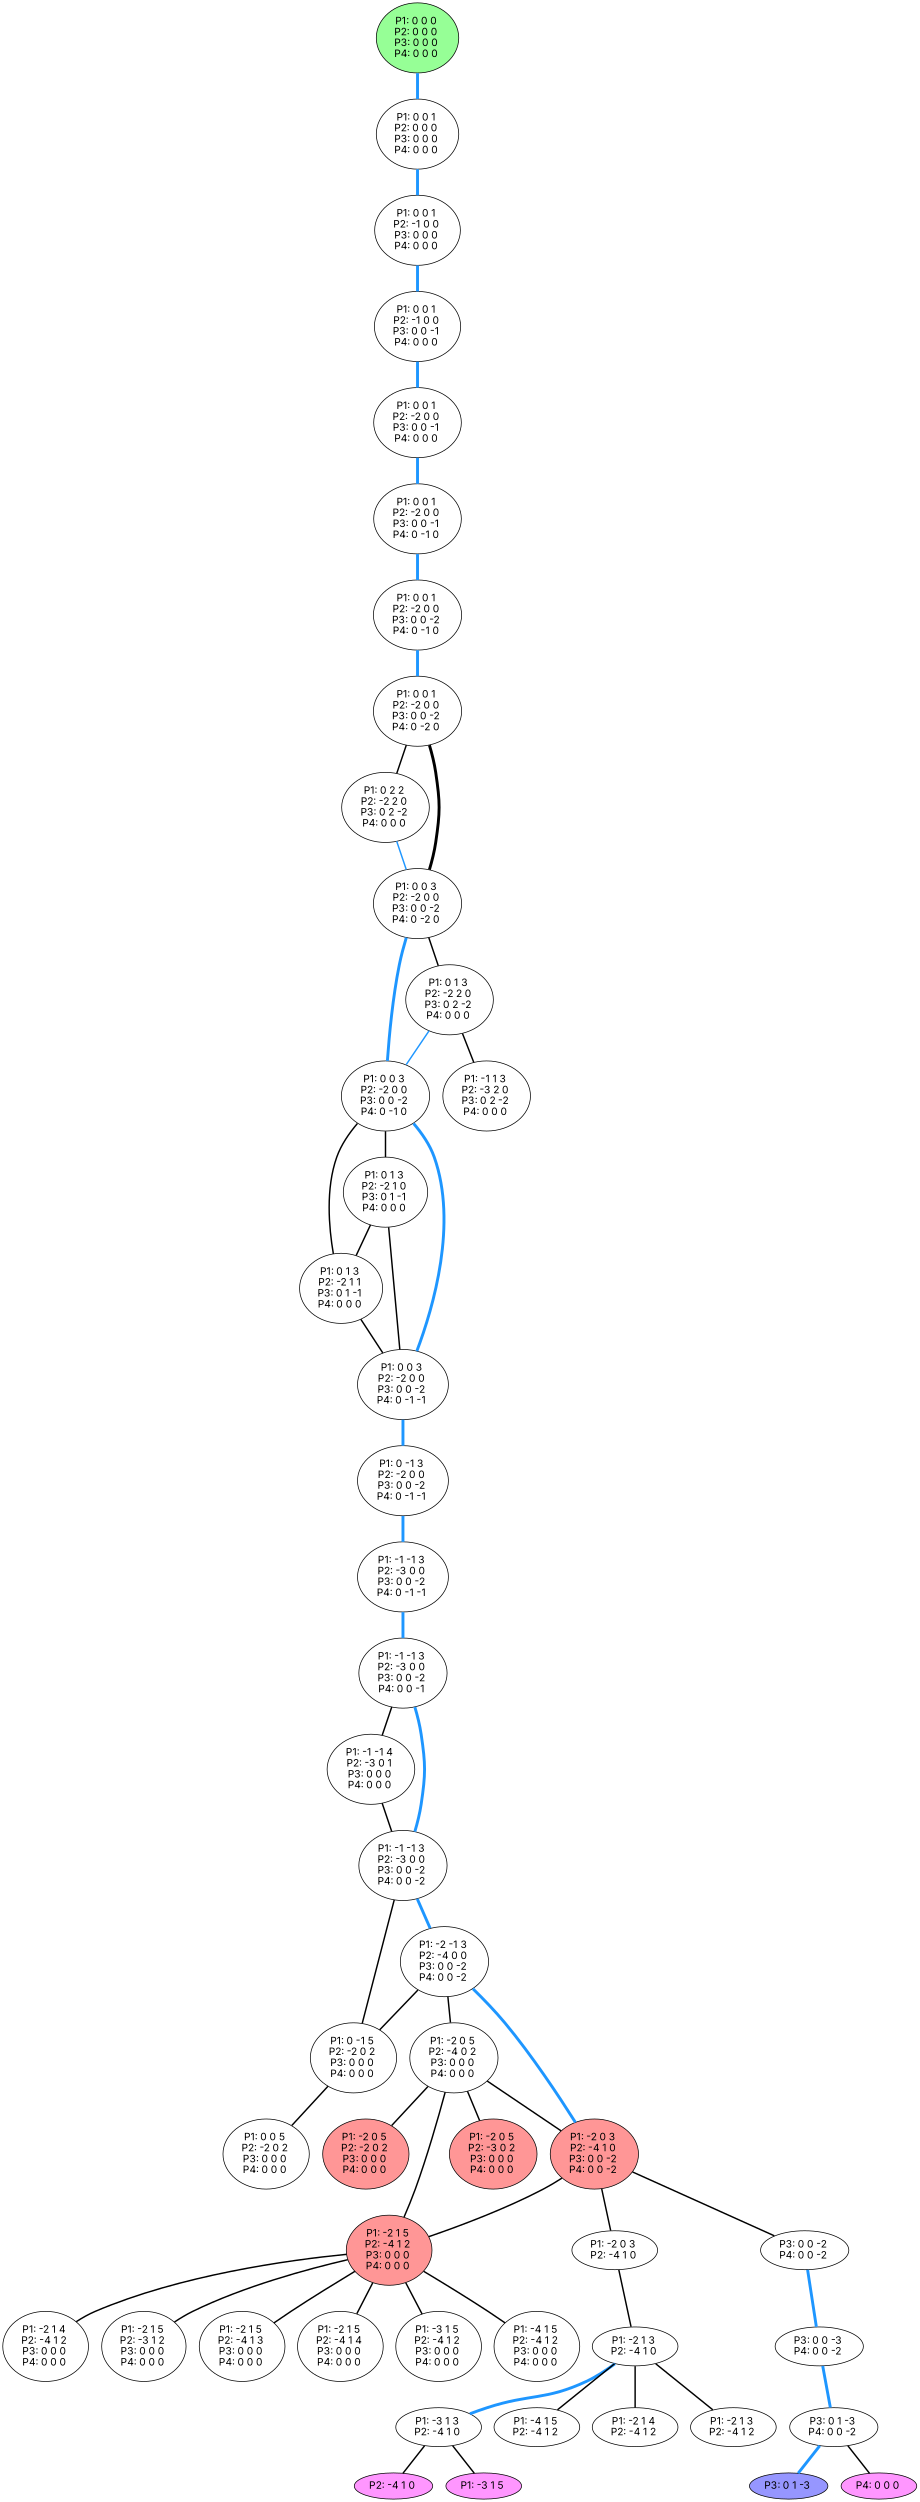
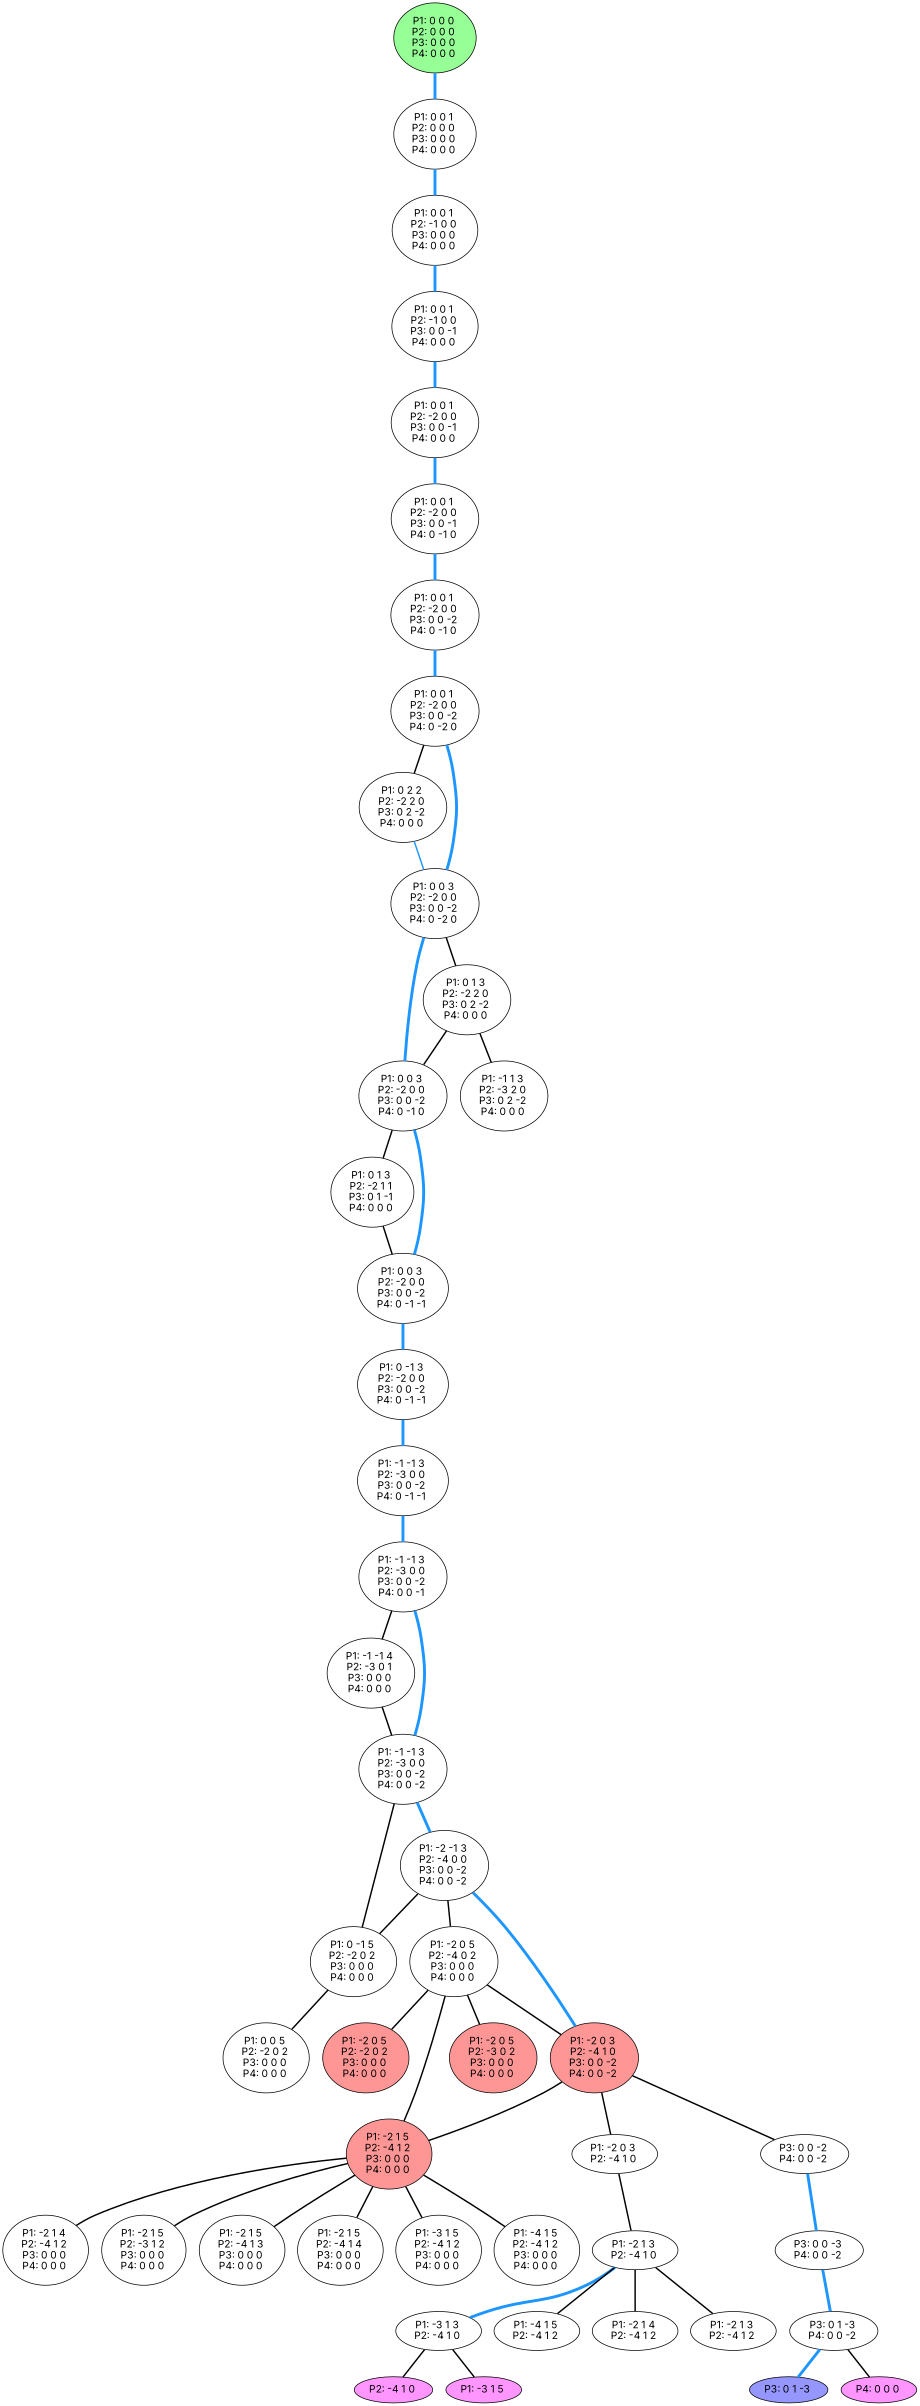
(439, 807) -> (457, 807)
(418, 1048) -> (435, 1048)
(385, 1192) -> none
